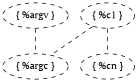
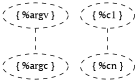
(76, 38) -> none
